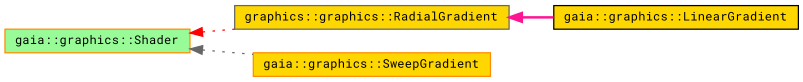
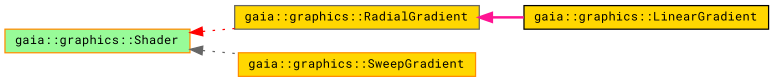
(372, 17) -> (357, 17)
